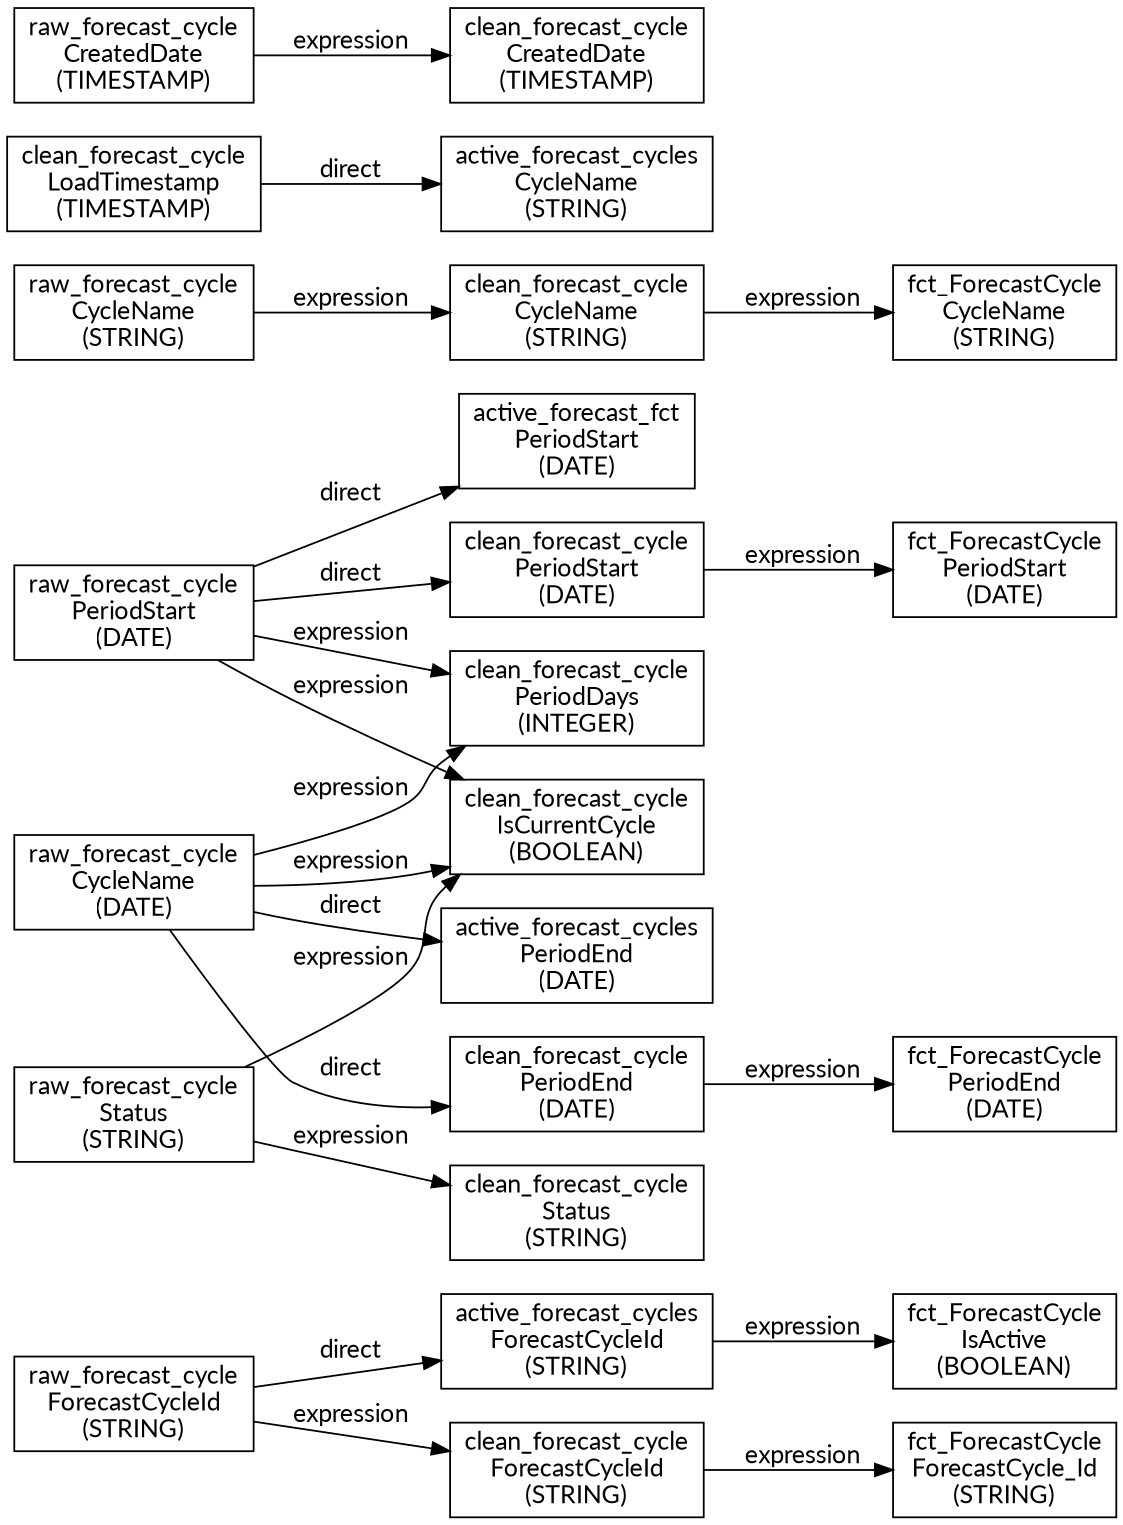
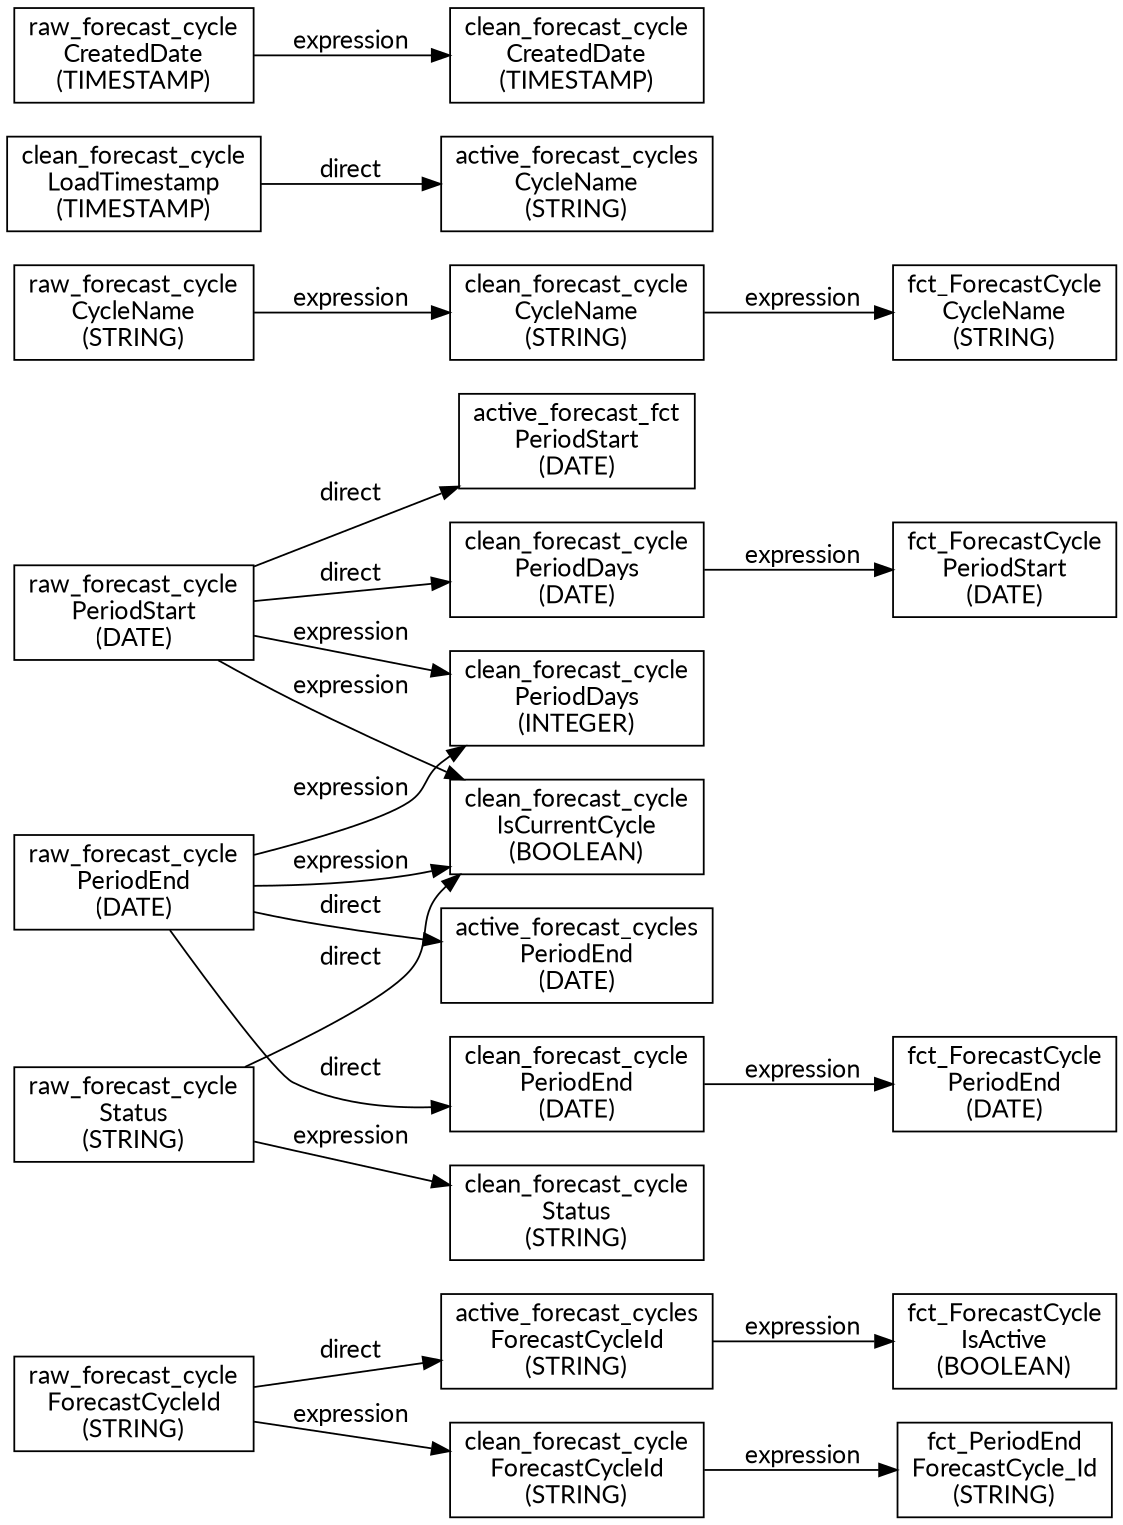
(577, 570) -> (577, 570)
(134, 882) -> (134, 882)
(351, 958) -> (351, 958)
(1005, 1470) -> (1005, 1470)
